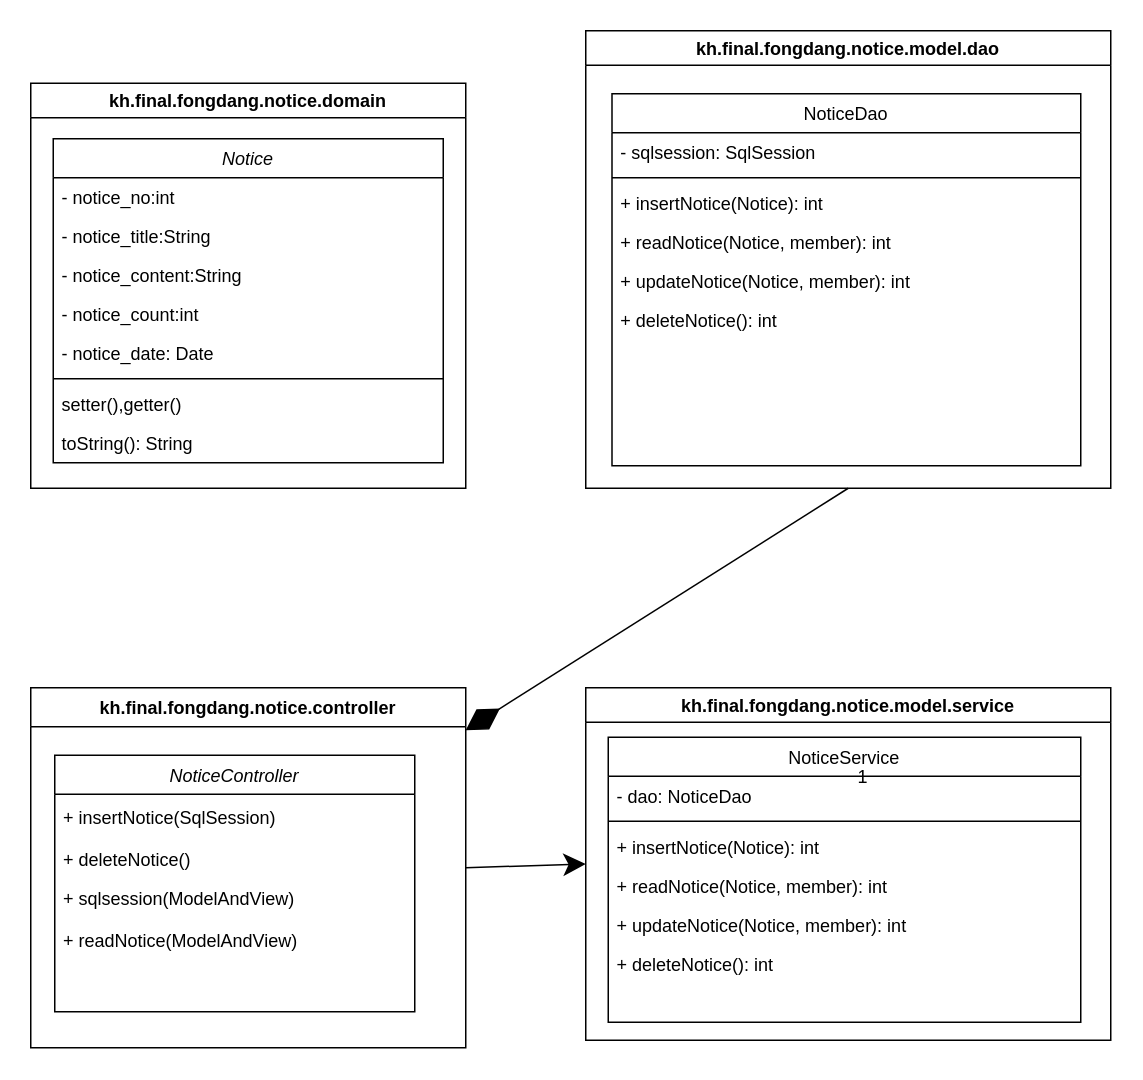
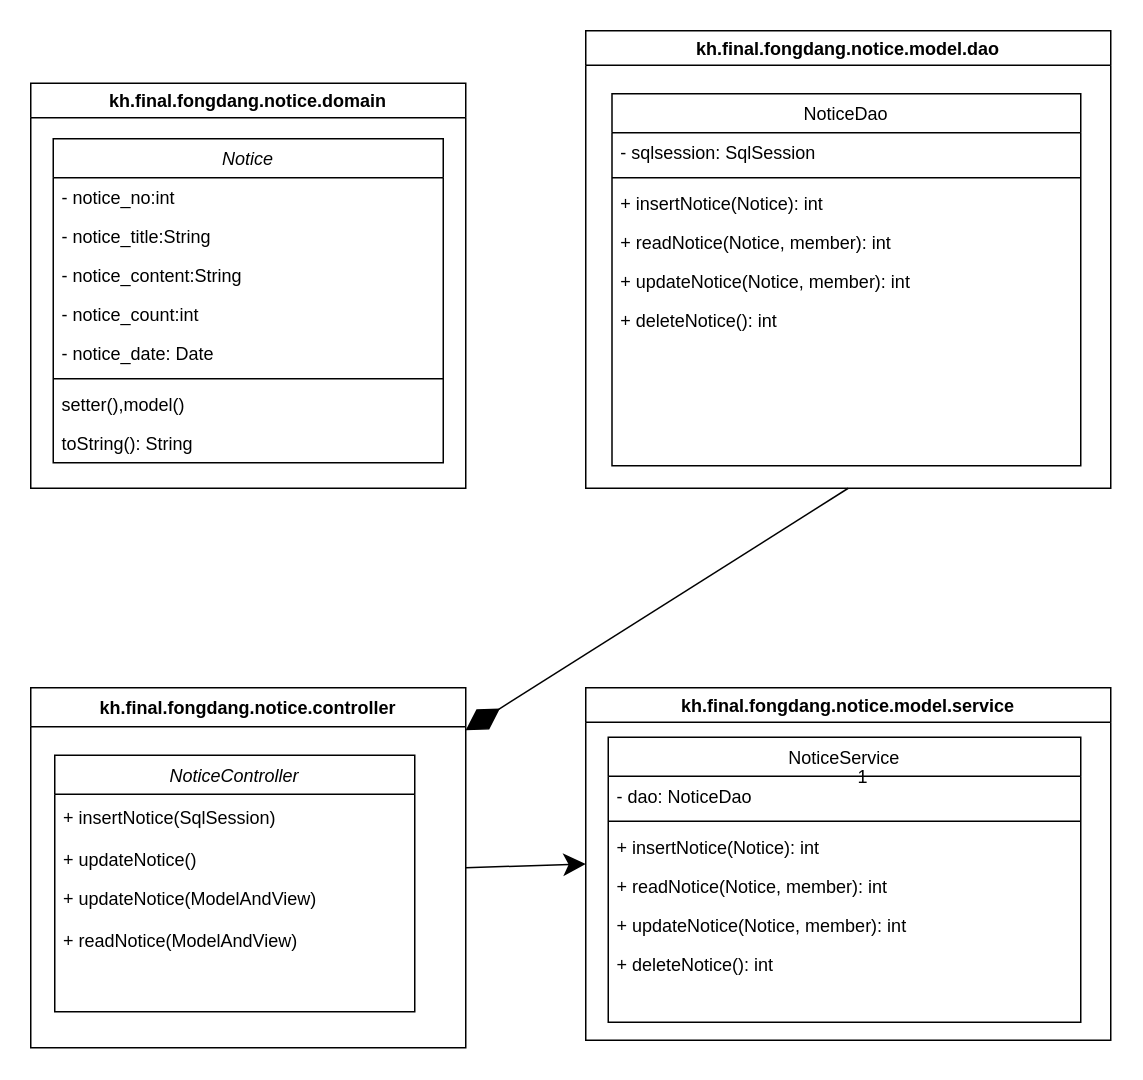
(145, 405) -> (137, 405)
(137, 860) -> (139, 860)
(182, 899) -> (195, 899)
